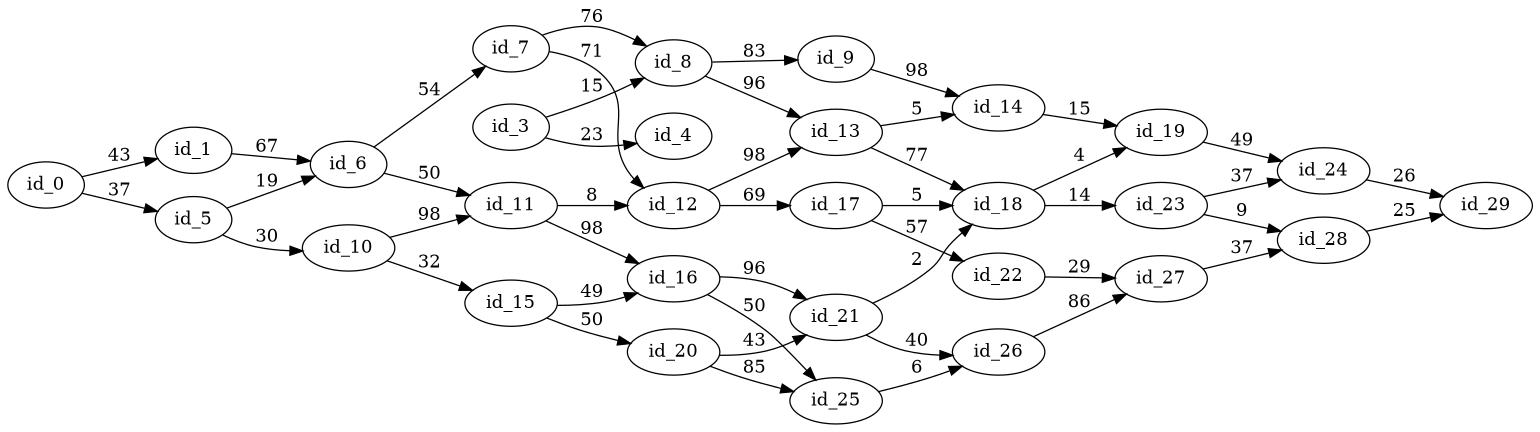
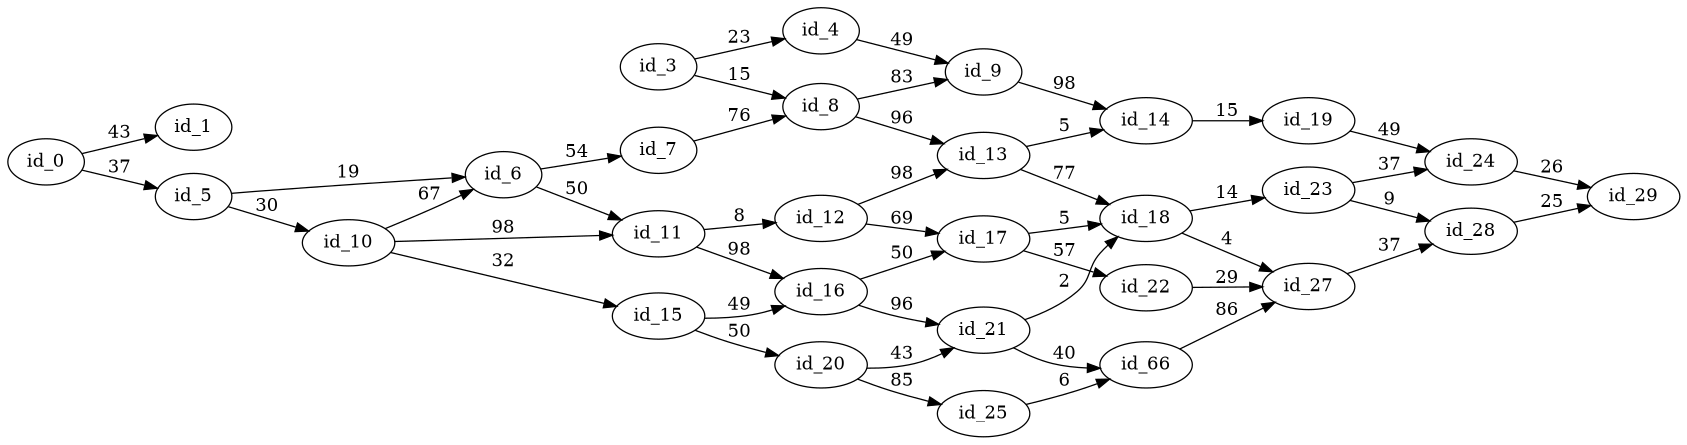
none -> (896, 50)
(618, 102) -> none
(265, 157) -> (423, 213)
(1074, 172) -> (1221, 250)
(761, 327) -> (896, 267)
(999, 352) -> (1146, 365)
